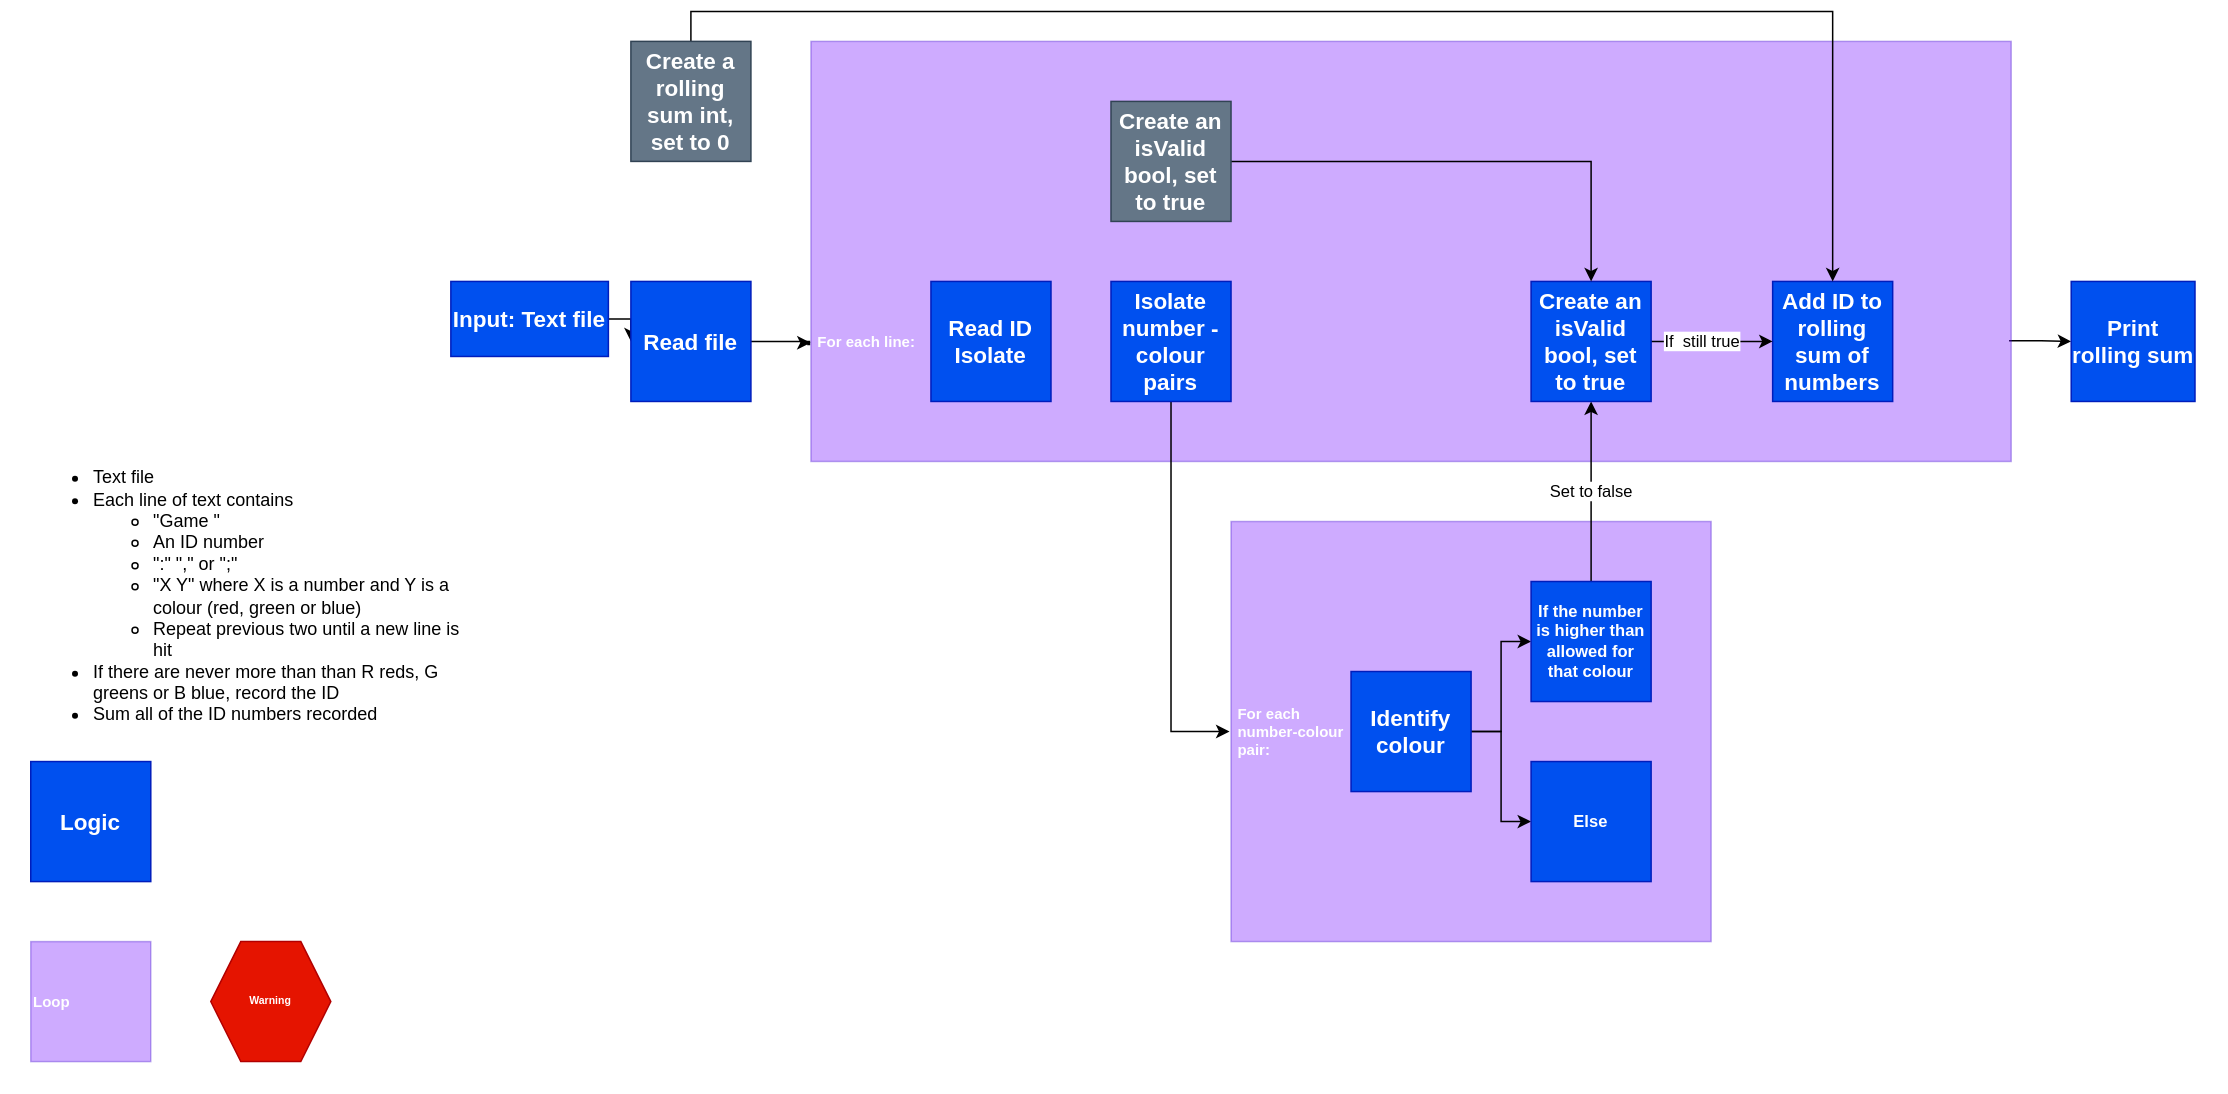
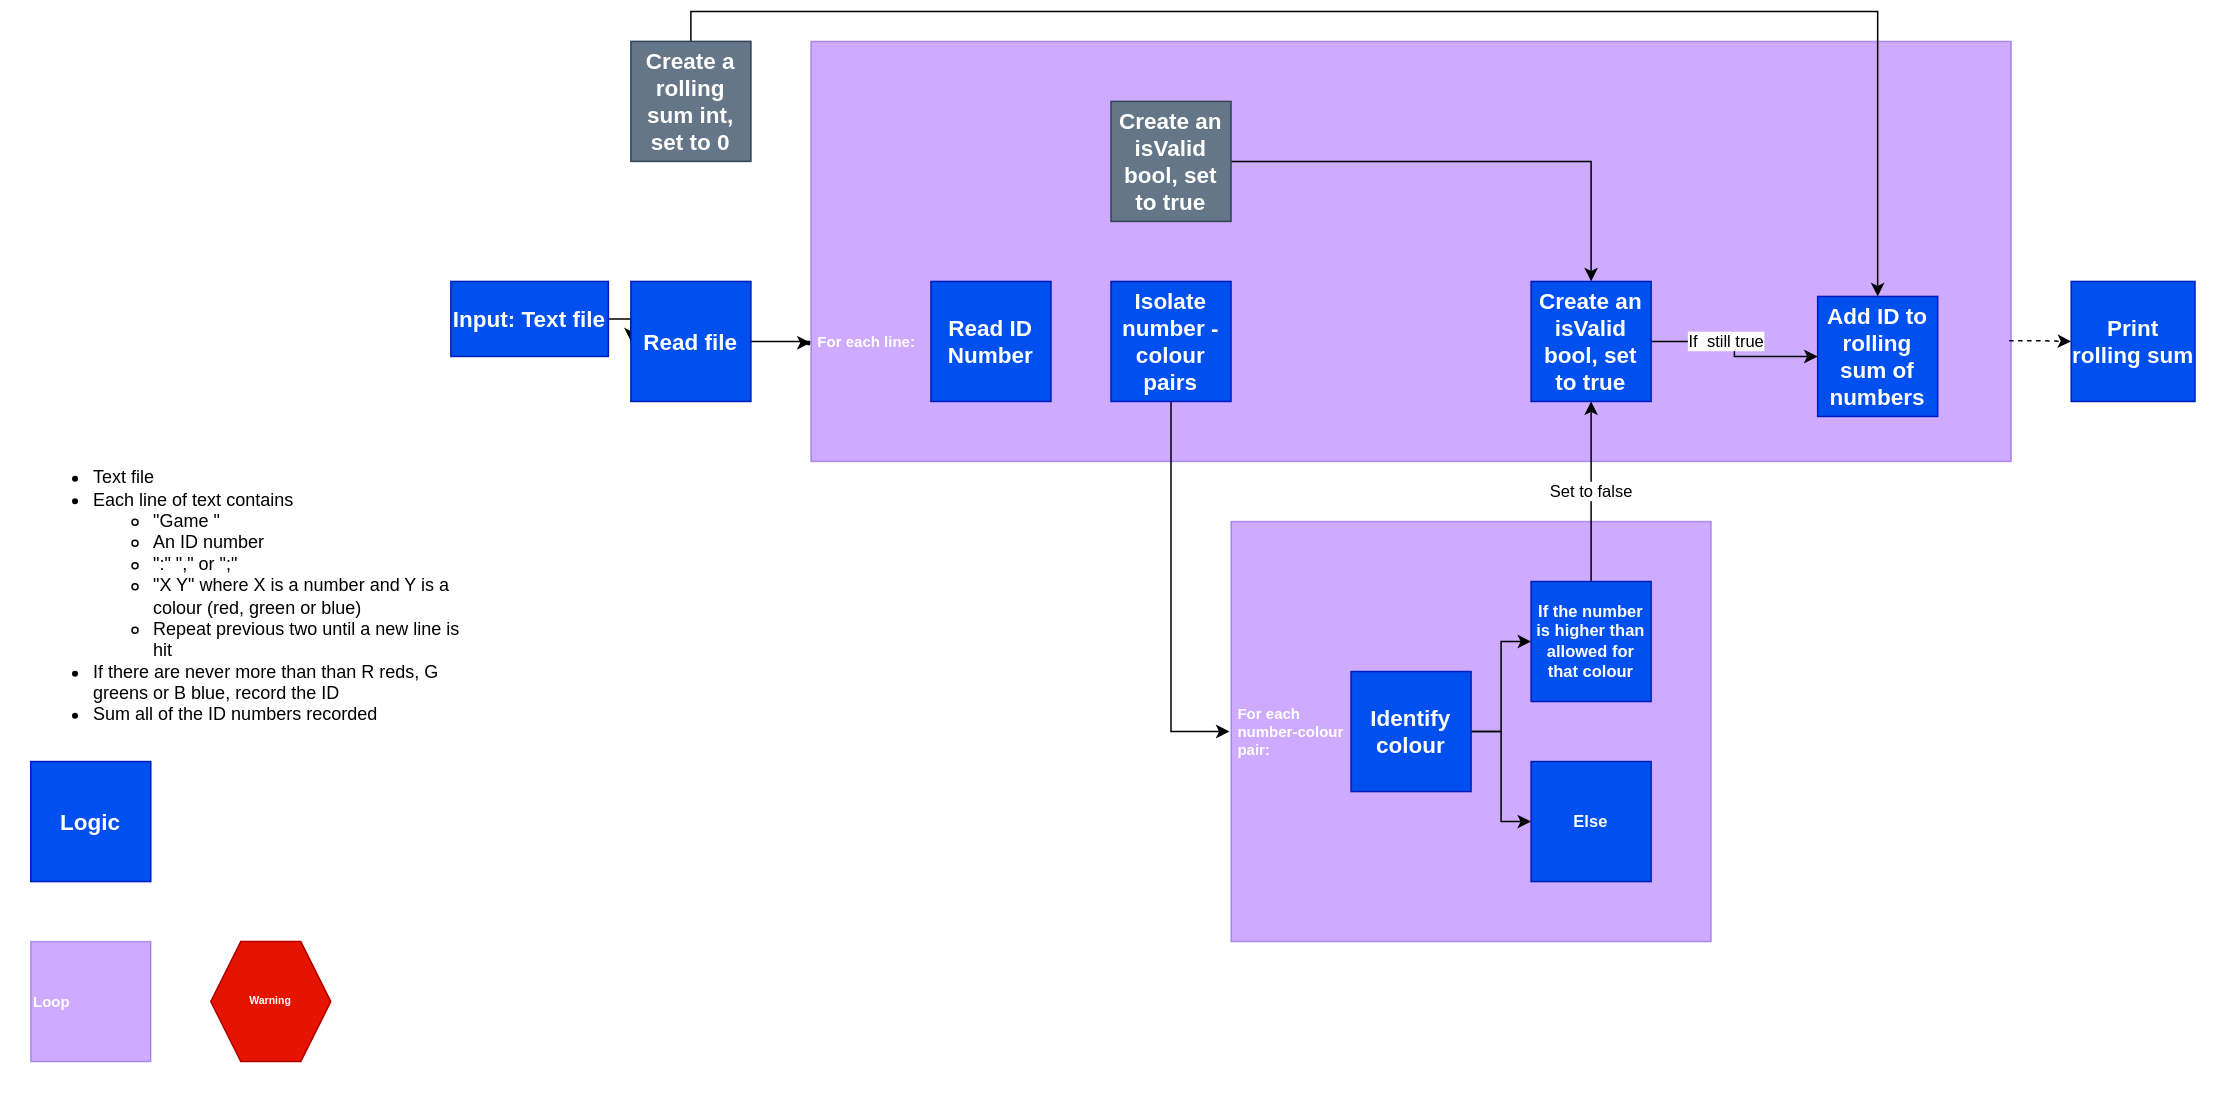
(991, 341) -> (991, 341)
(1832, 341) -> (1877, 356)
(2036, 341) -> (2036, 341)
